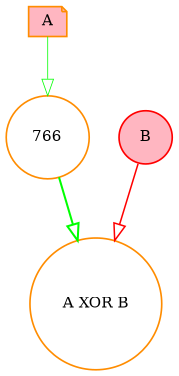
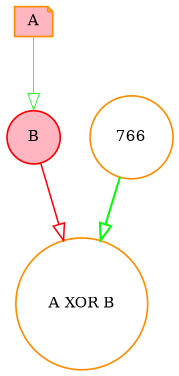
(48, 58) -> (34, 65)
